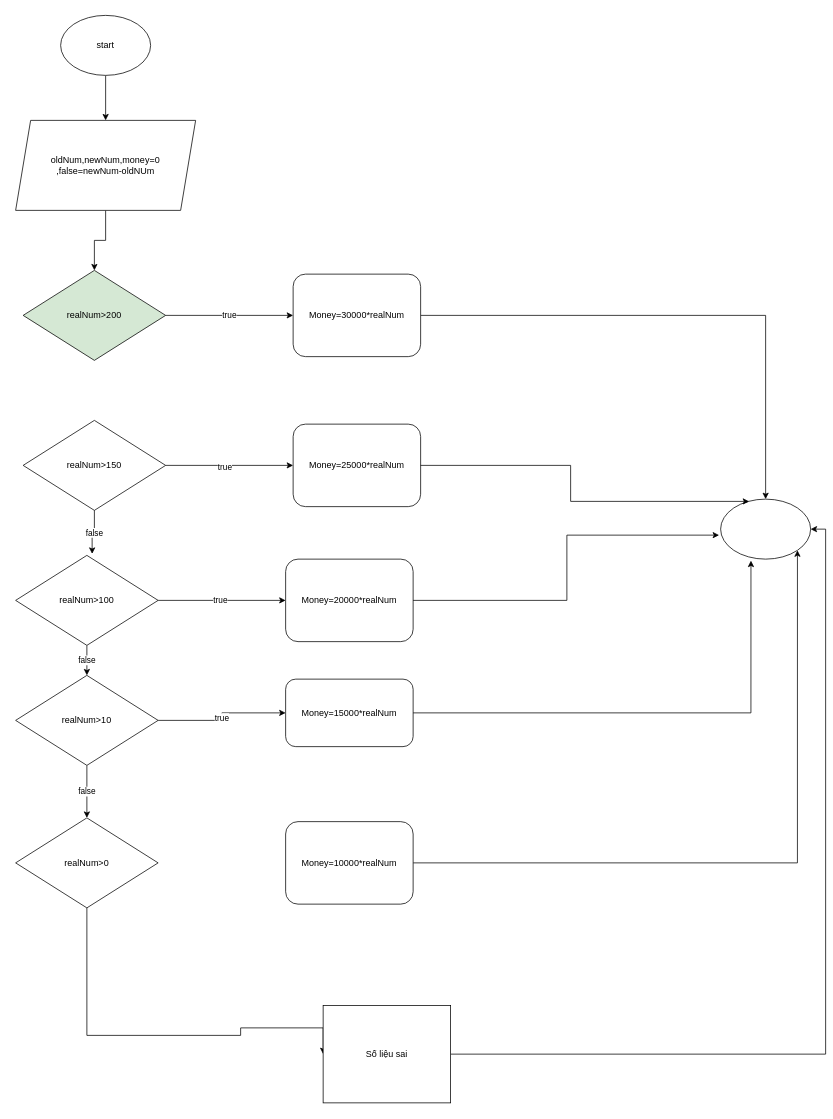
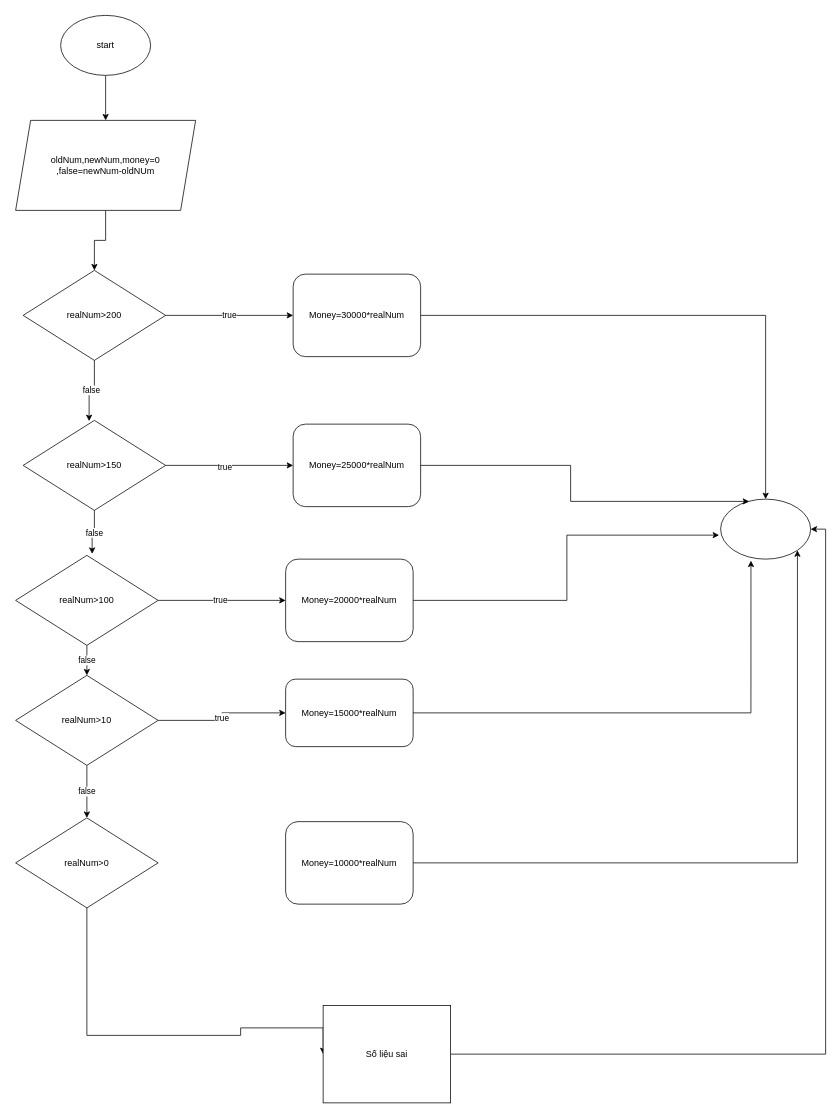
(94, 315) -> (94, 315)
none -> (94, 379)
